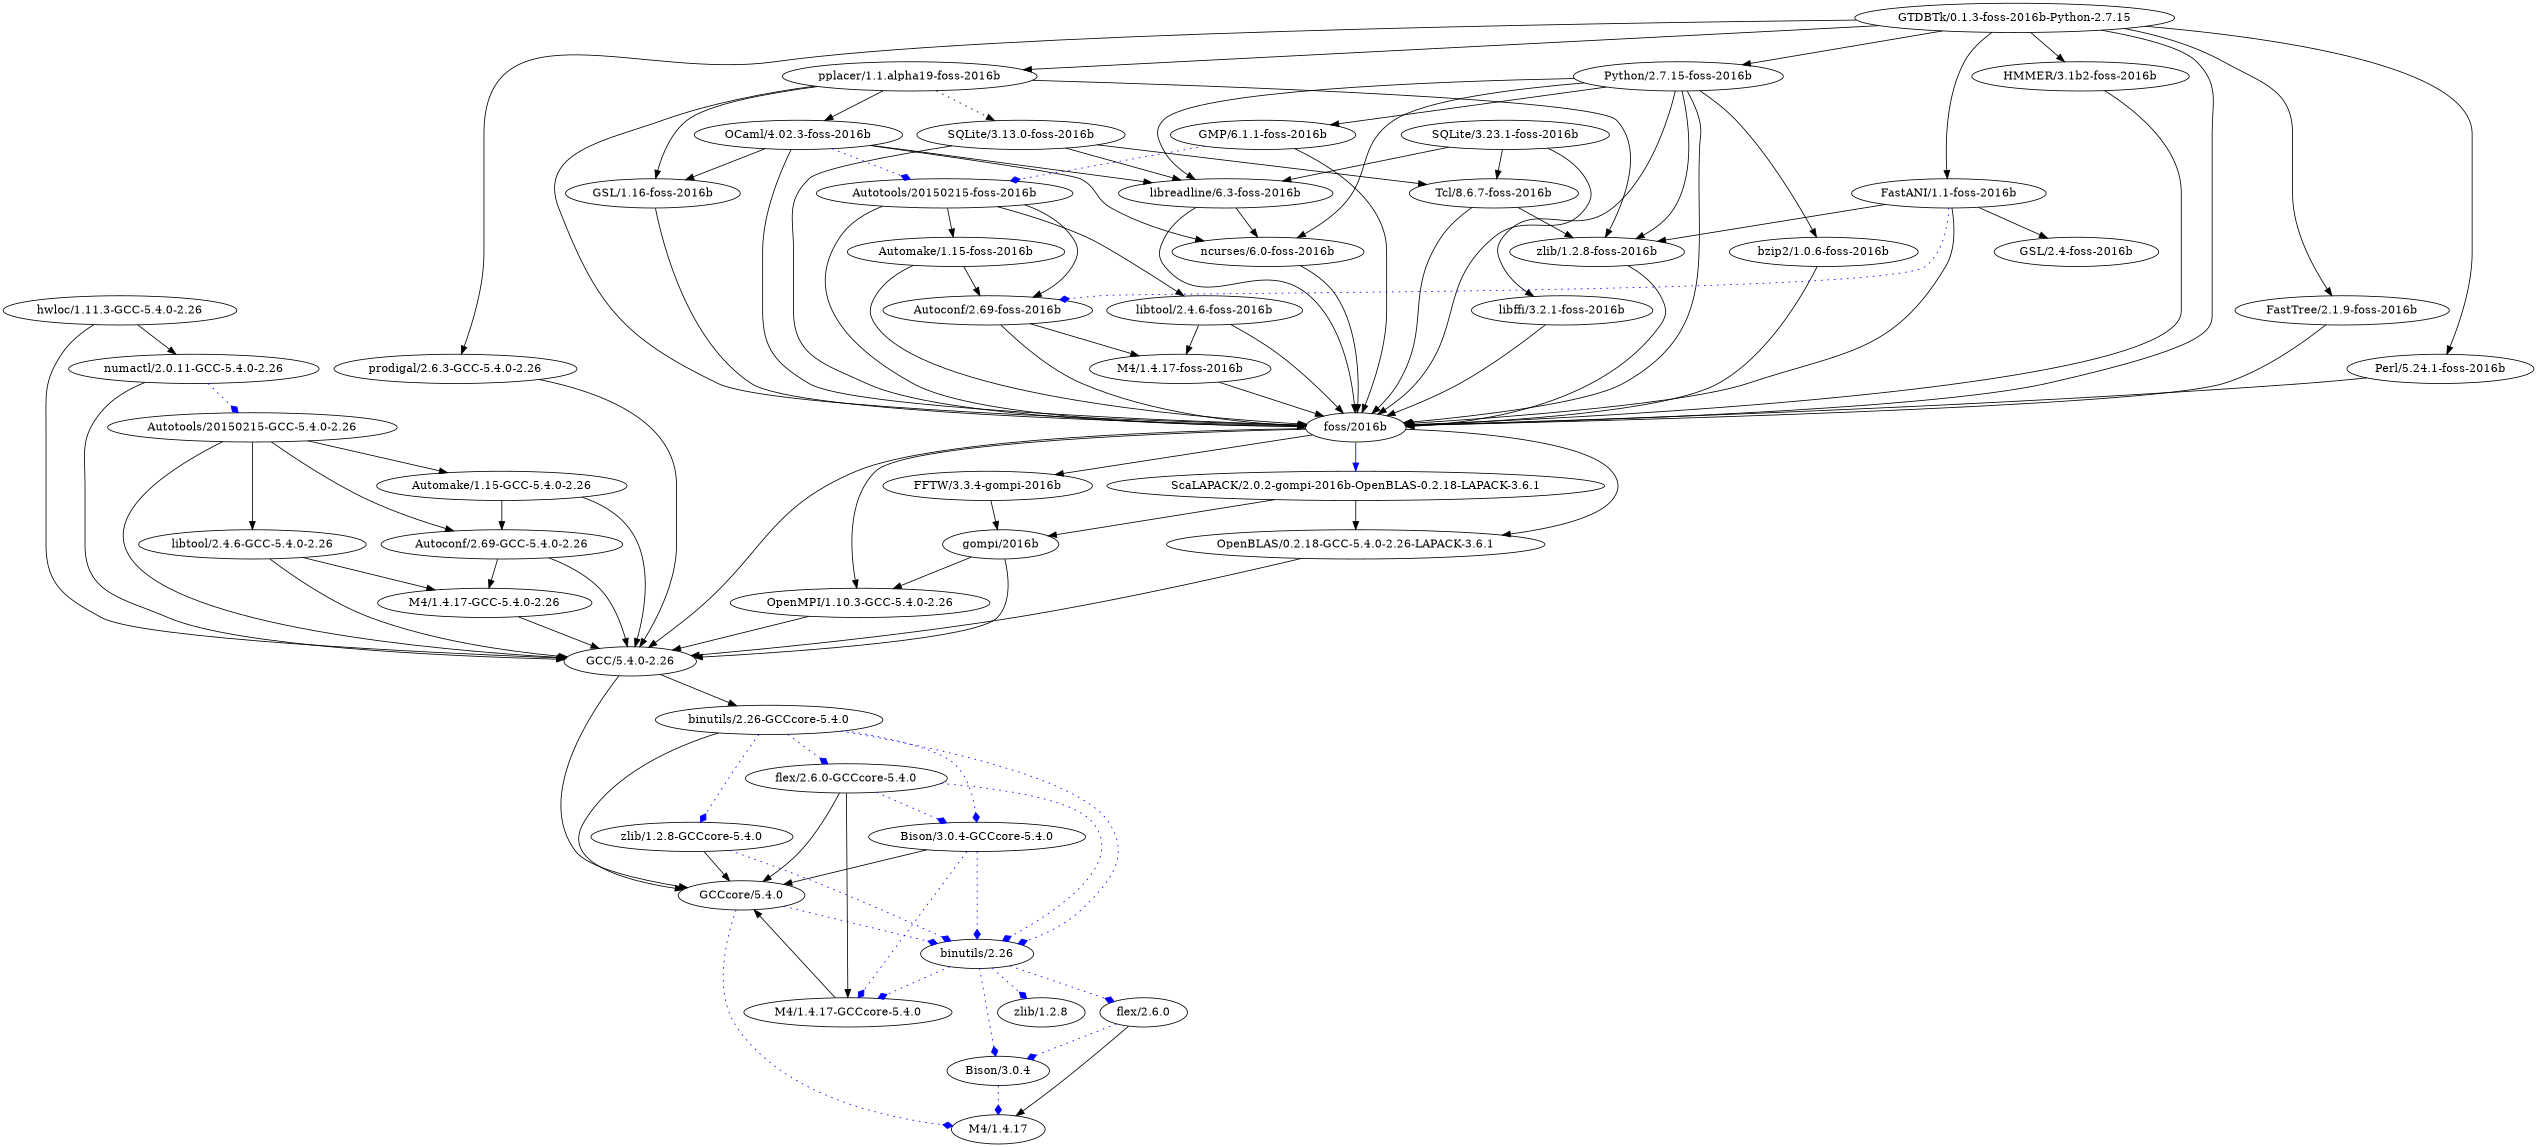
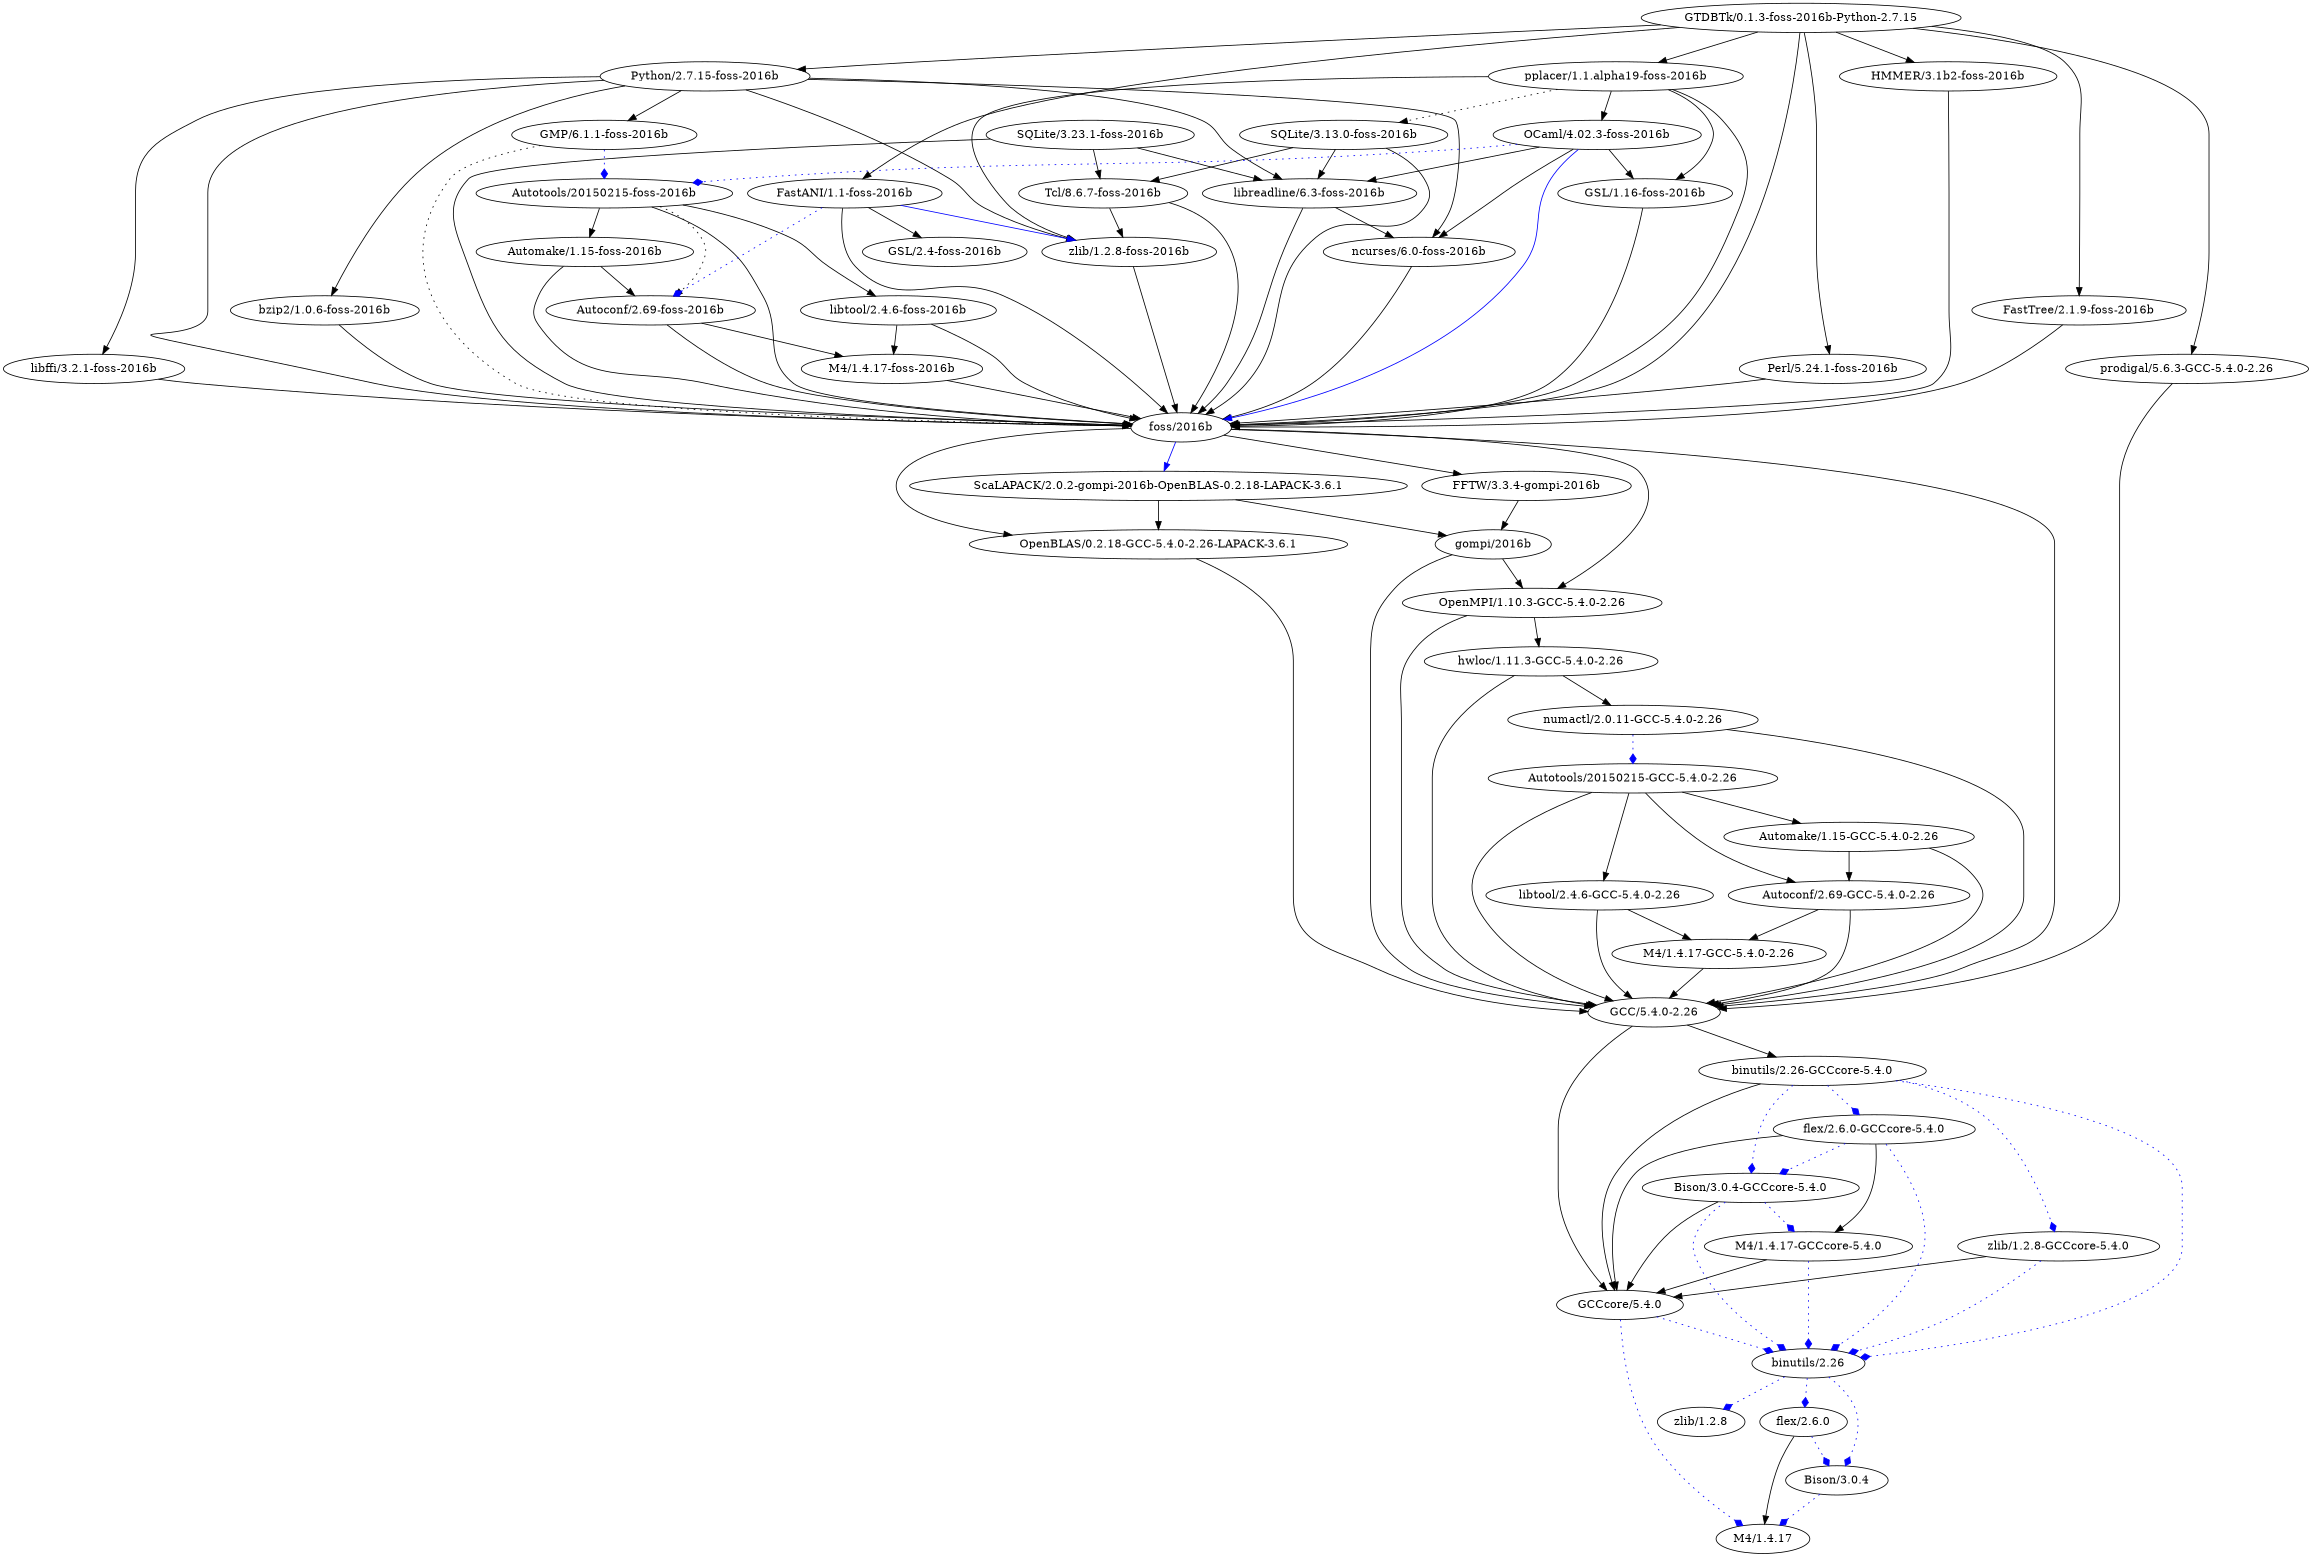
(1776, 222) -> (984, 222)
(1076, 244) -> (704, 242)
(1387, 257) -> (551, 394)
(456, 369) -> (2187, 369)
(905, 402) -> (1448, 333)
none -> (1536, 628)
(918, 981) -> (1808, 1300)
